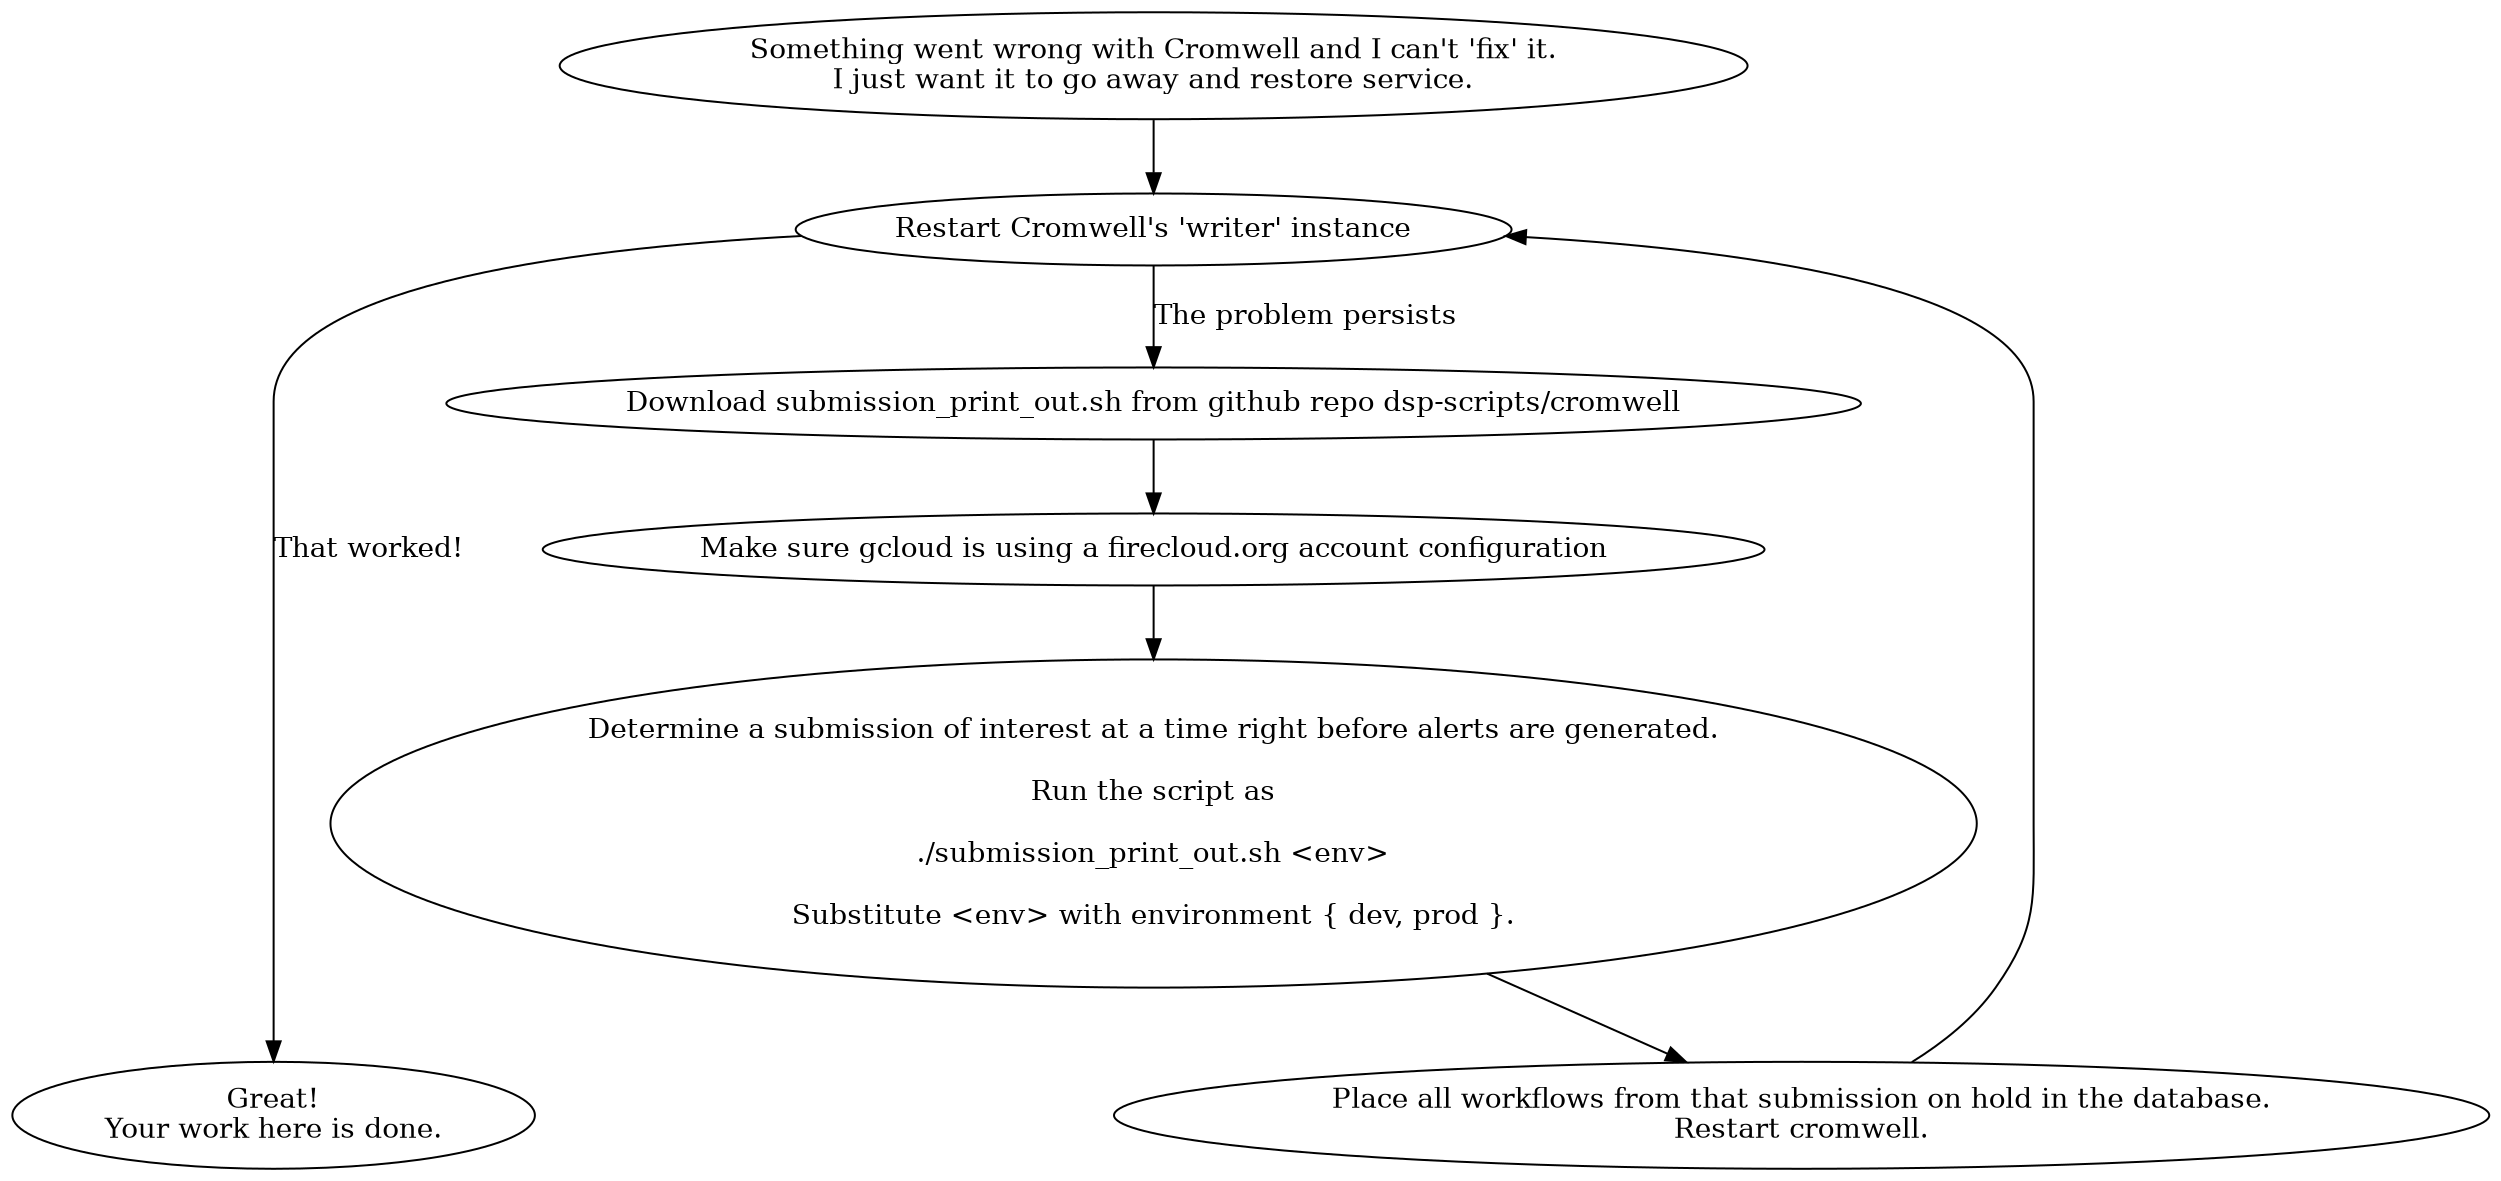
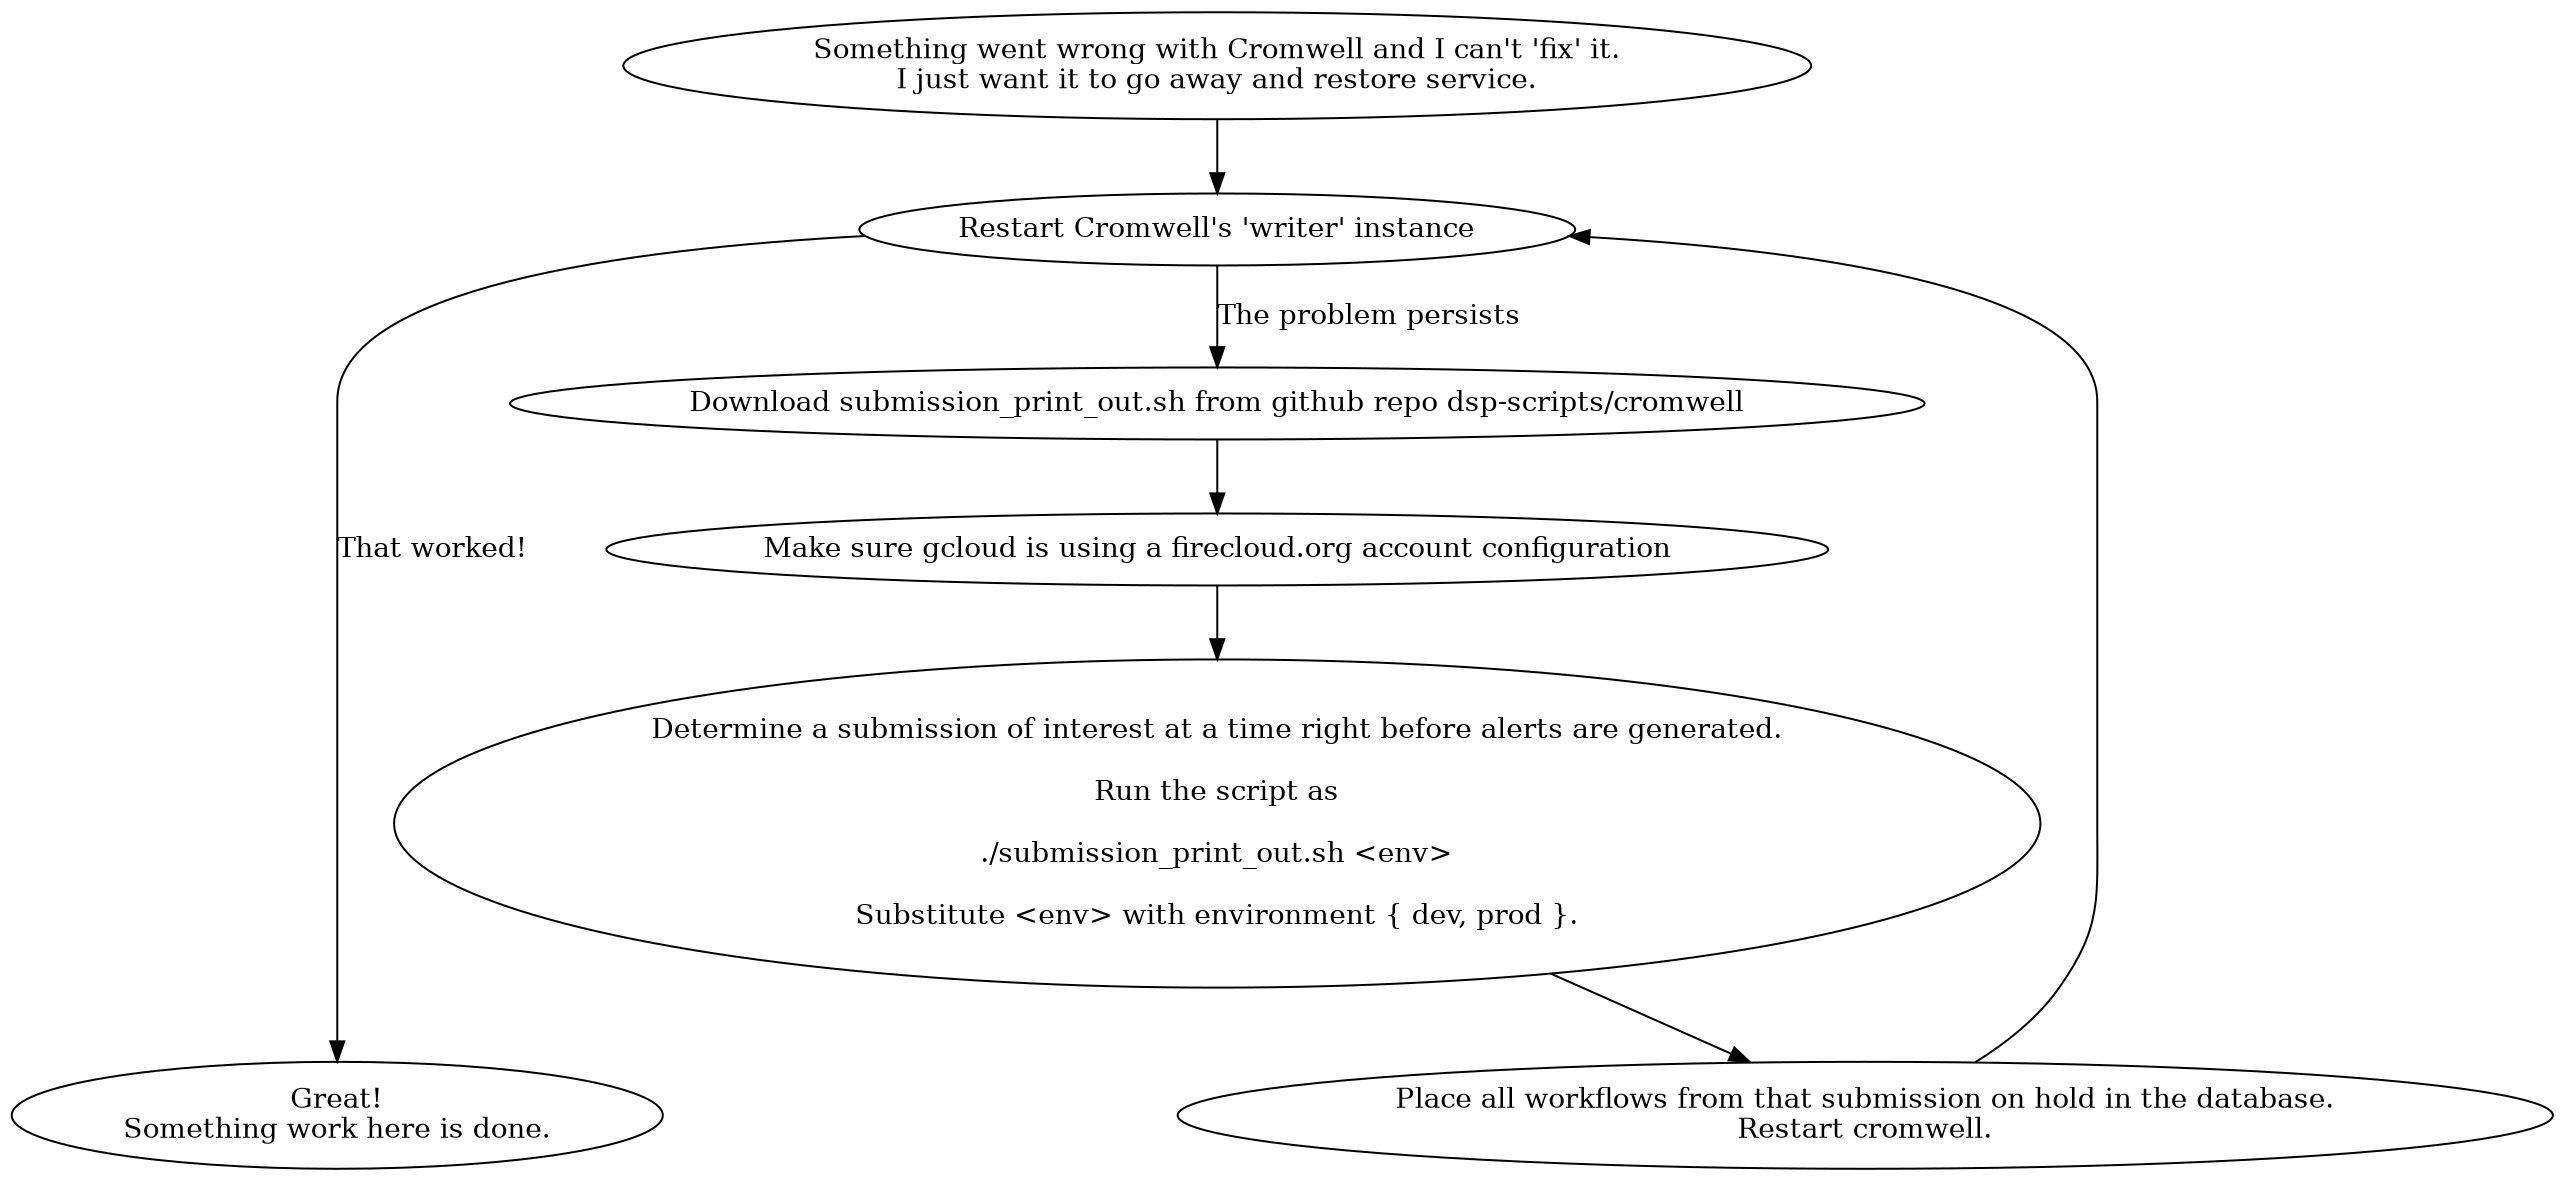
(274, 1115) -> (337, 1115)
